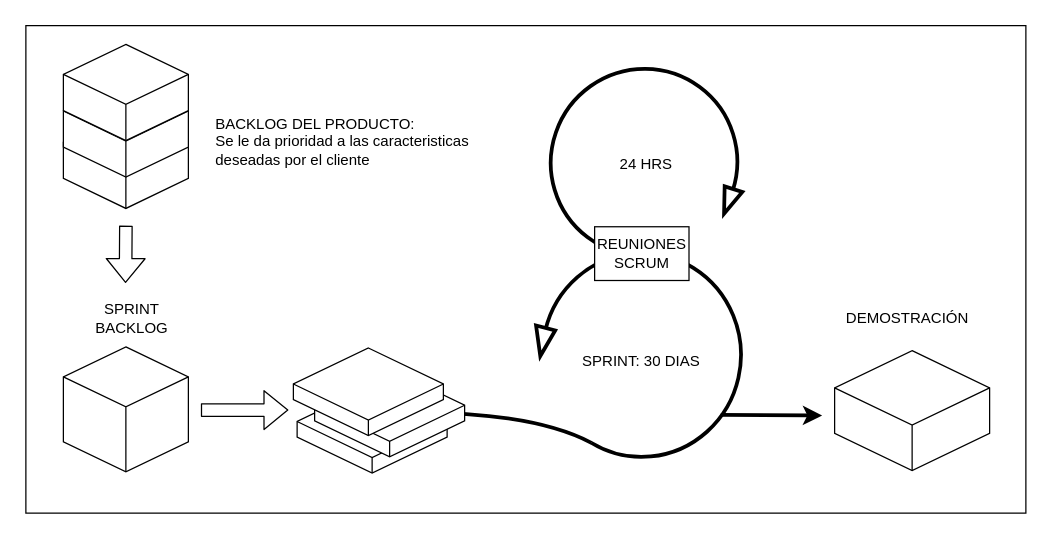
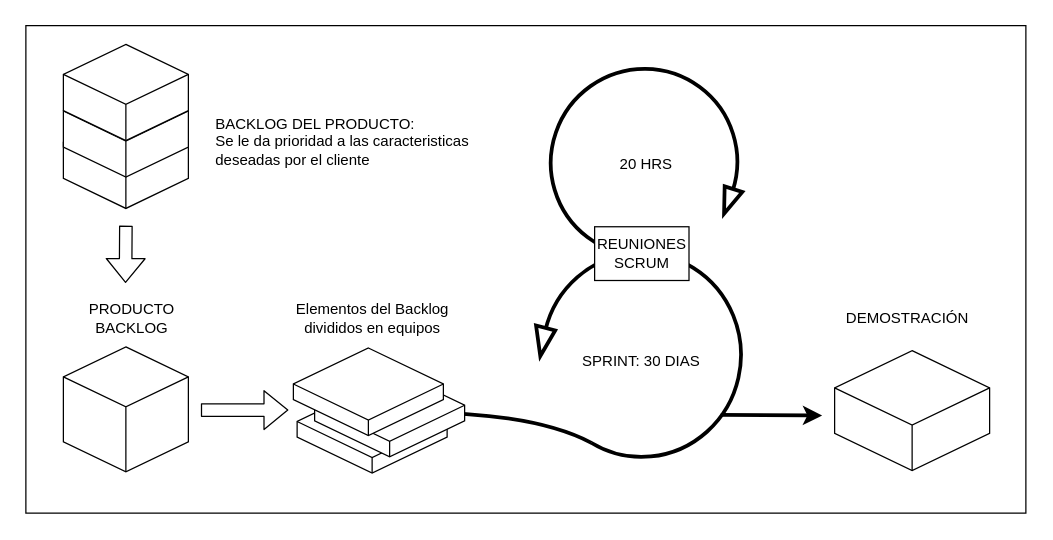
(646, 164) -> (646, 164)
(132, 318) -> (132, 318)
none -> (372, 319)
